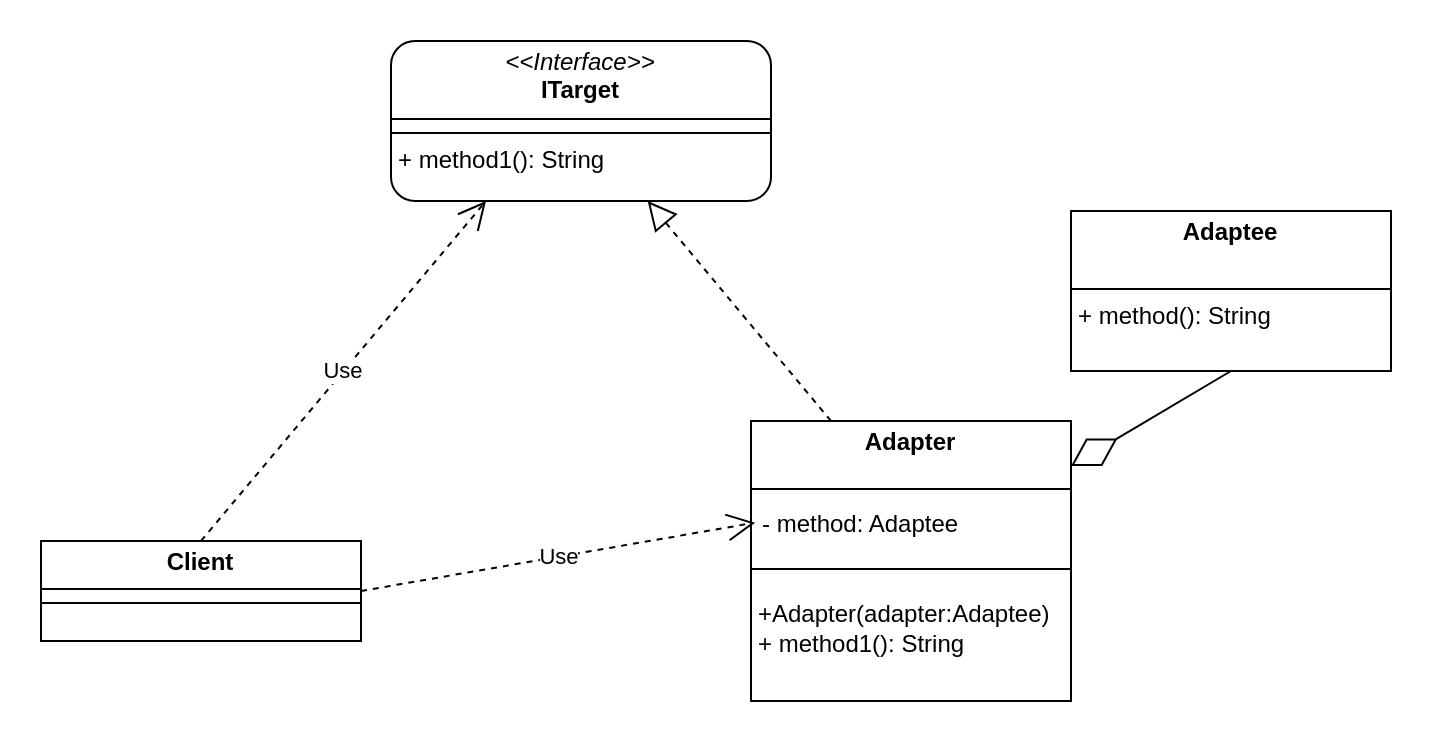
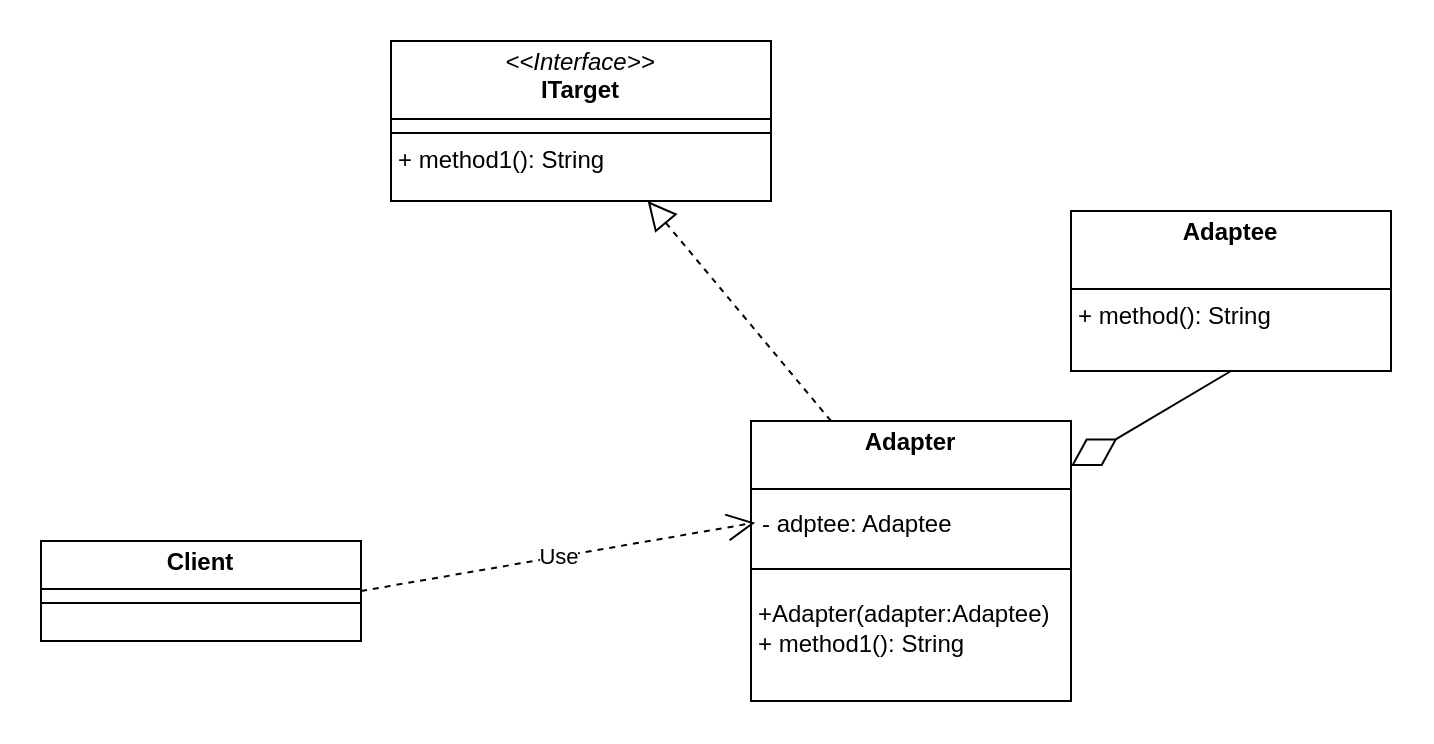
(581, 121) -> (581, 121)
(275, 453) -> none
(868, 525) -> (868, 525)
